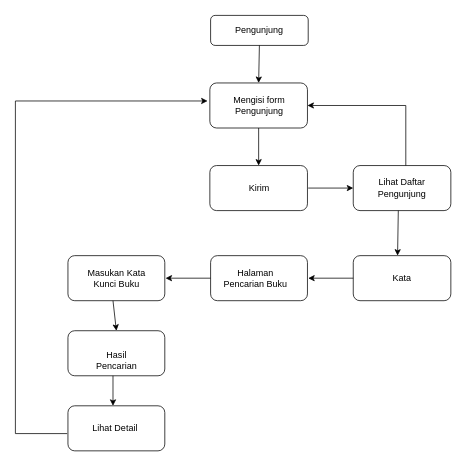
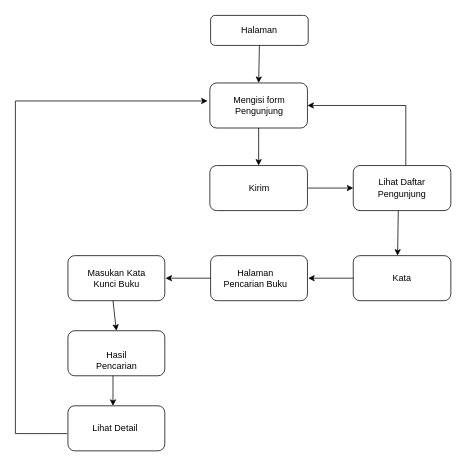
(259, 30) -> (259, 30)
